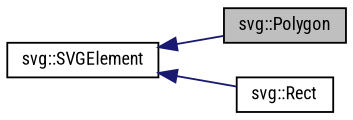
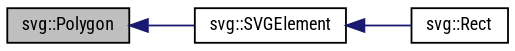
(200, 40) -> (171, 25)
